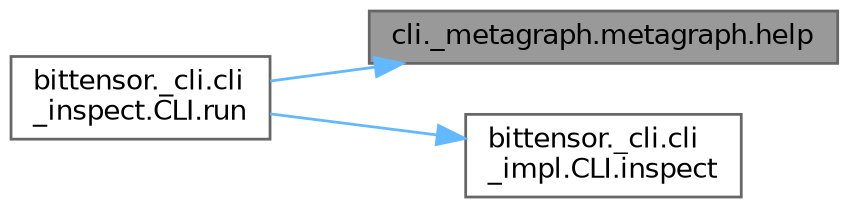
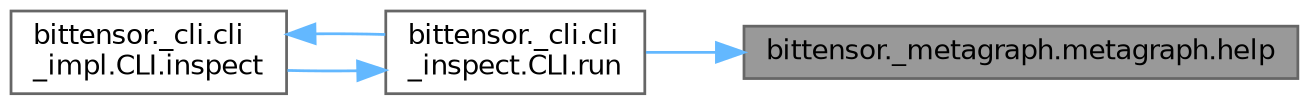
(603, 37) -> (1021, 52)
none -> (322, 71)
